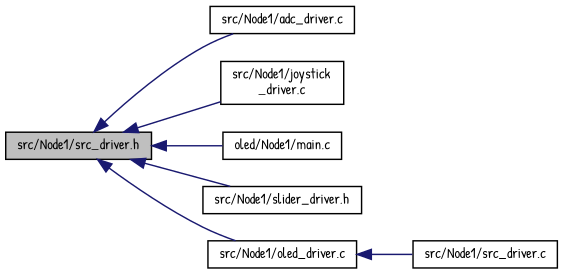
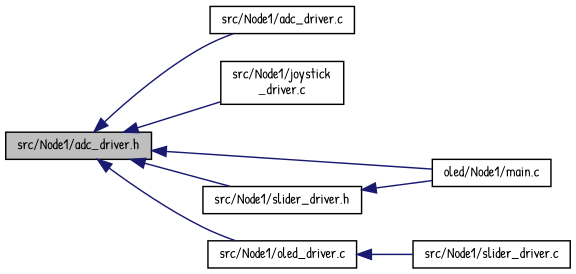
(79, 146) -> (79, 146)
none -> (404, 184)
(485, 254) -> (492, 254)
